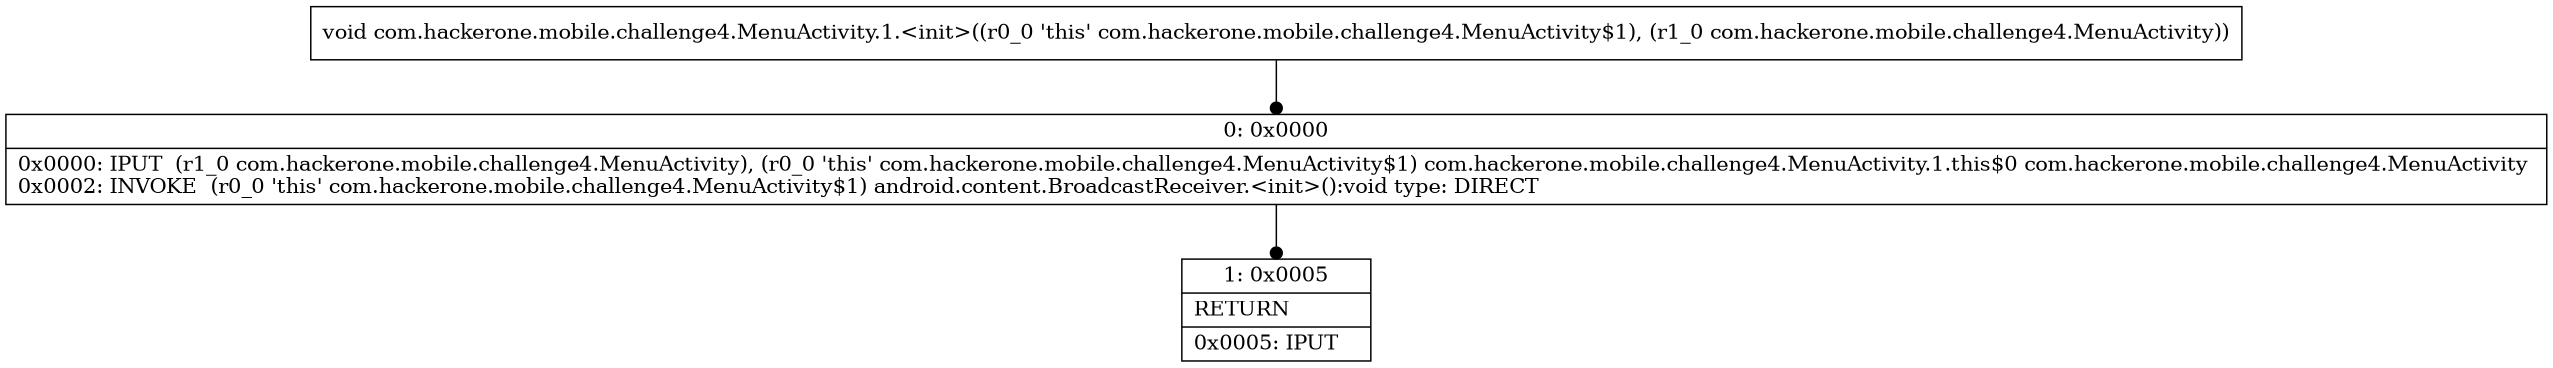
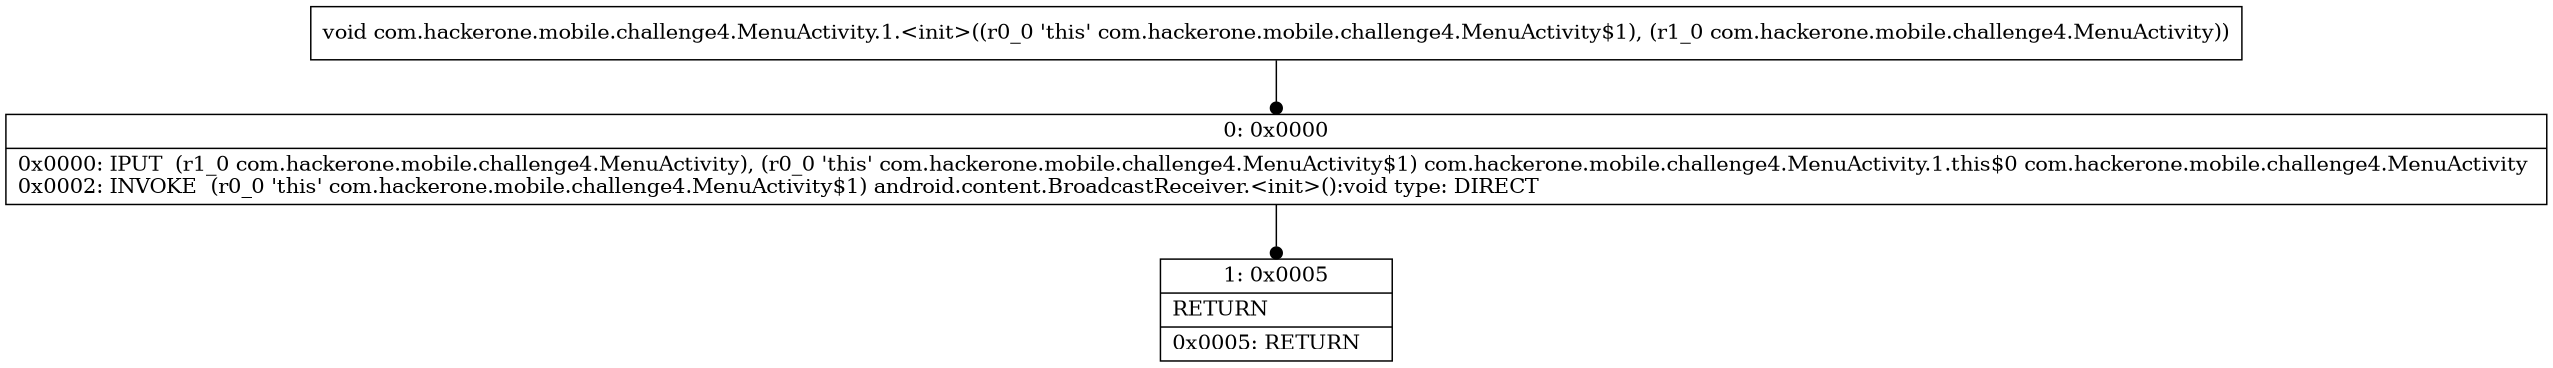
(1276, 343) -> (1276, 343)
